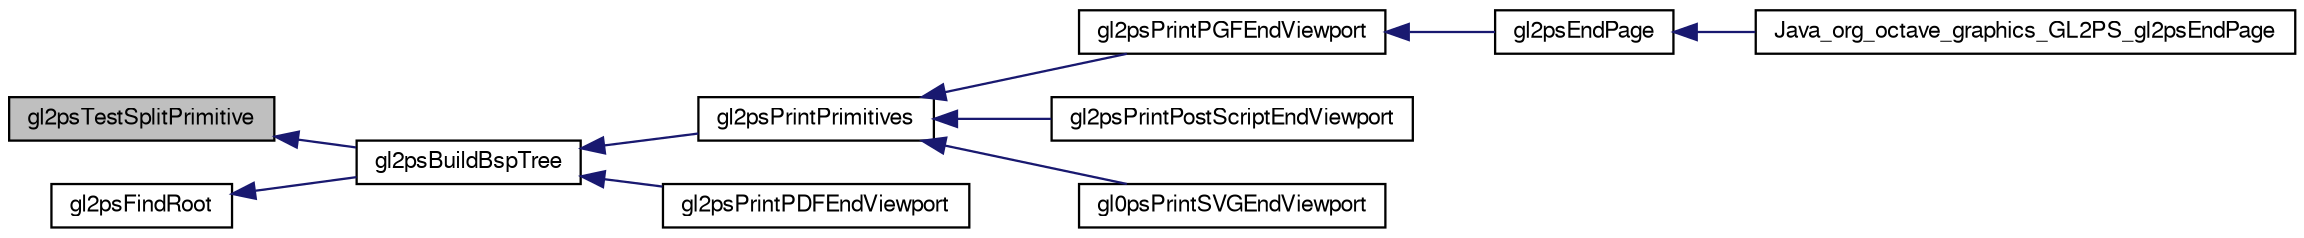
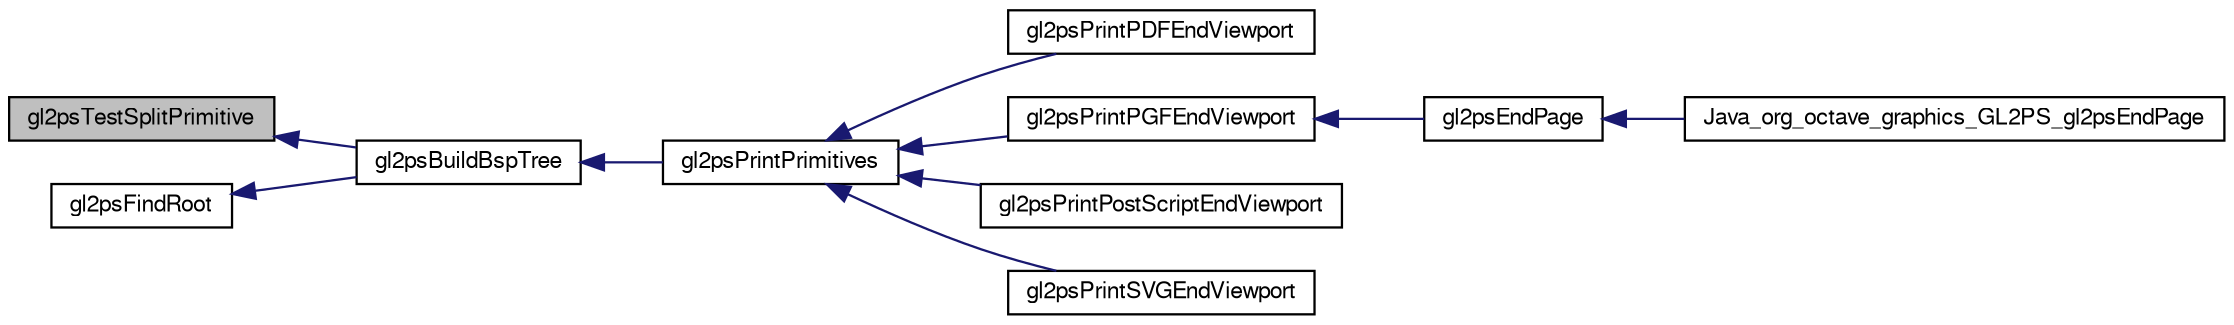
(633, 183) -> (950, 87)
(1232, 206) -> (1161, 293)
